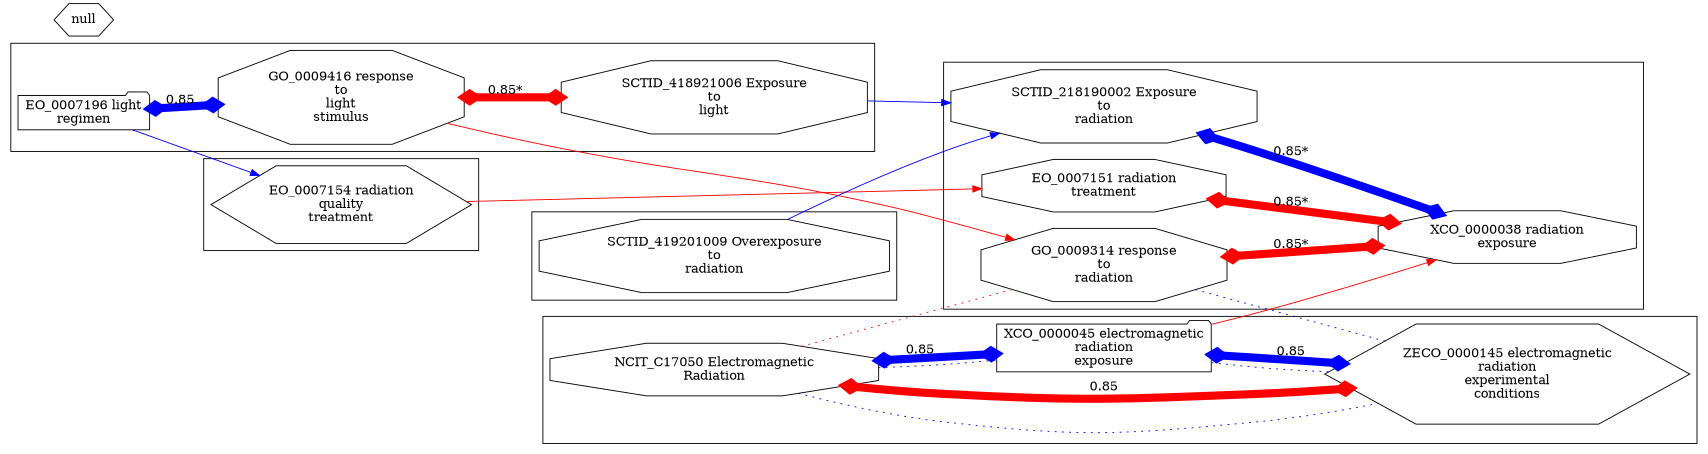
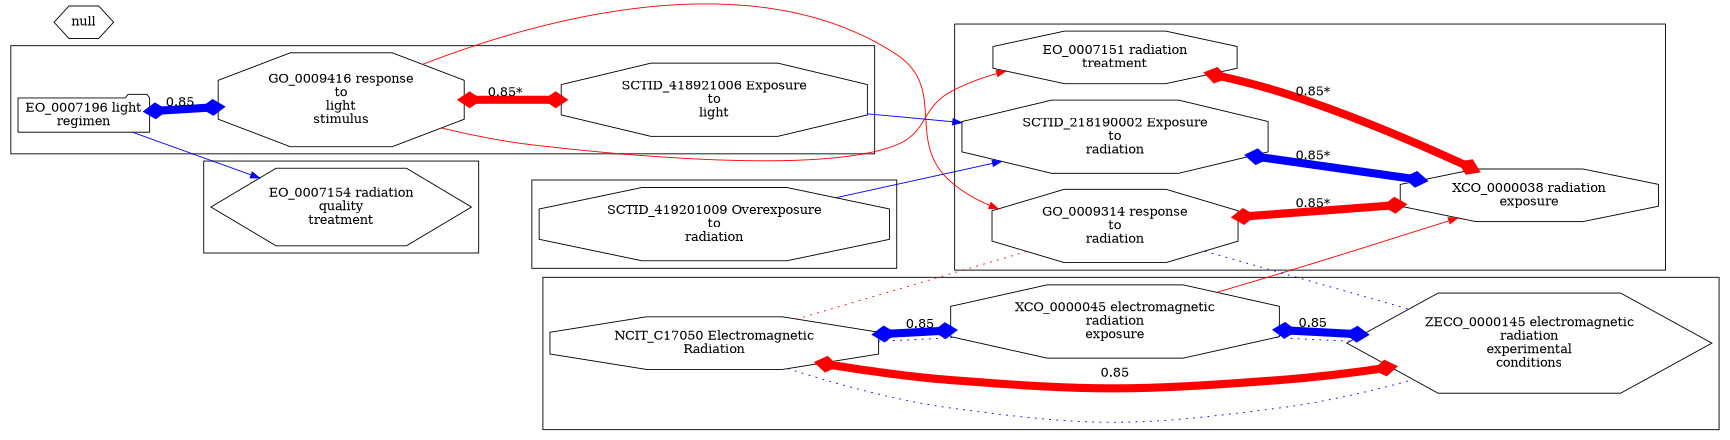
(720, 195) -> (732, 160)
(1104, 348) -> (1115, 321)
